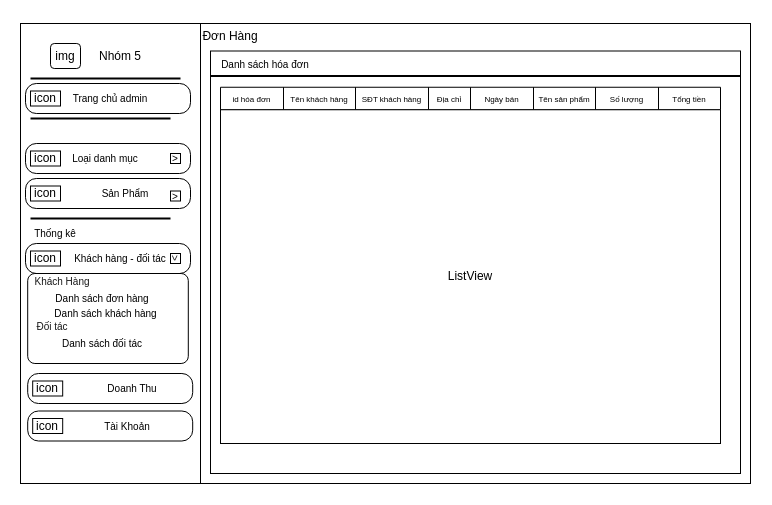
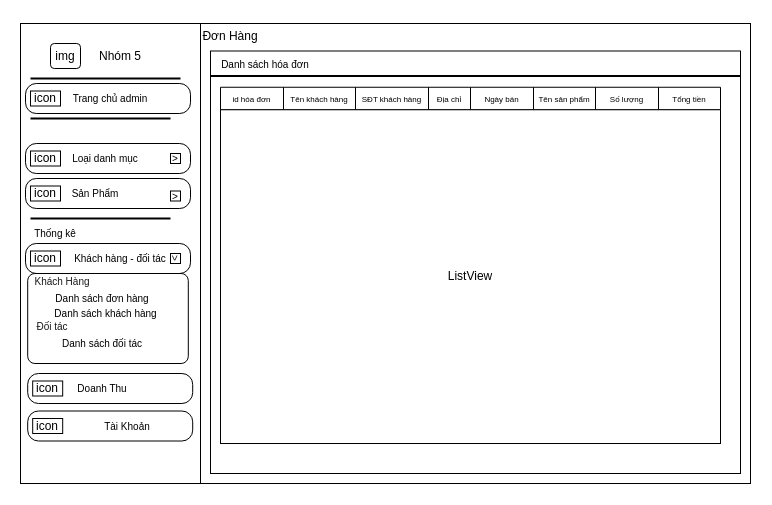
(126, 194) -> (96, 194)
(133, 389) -> (103, 389)
